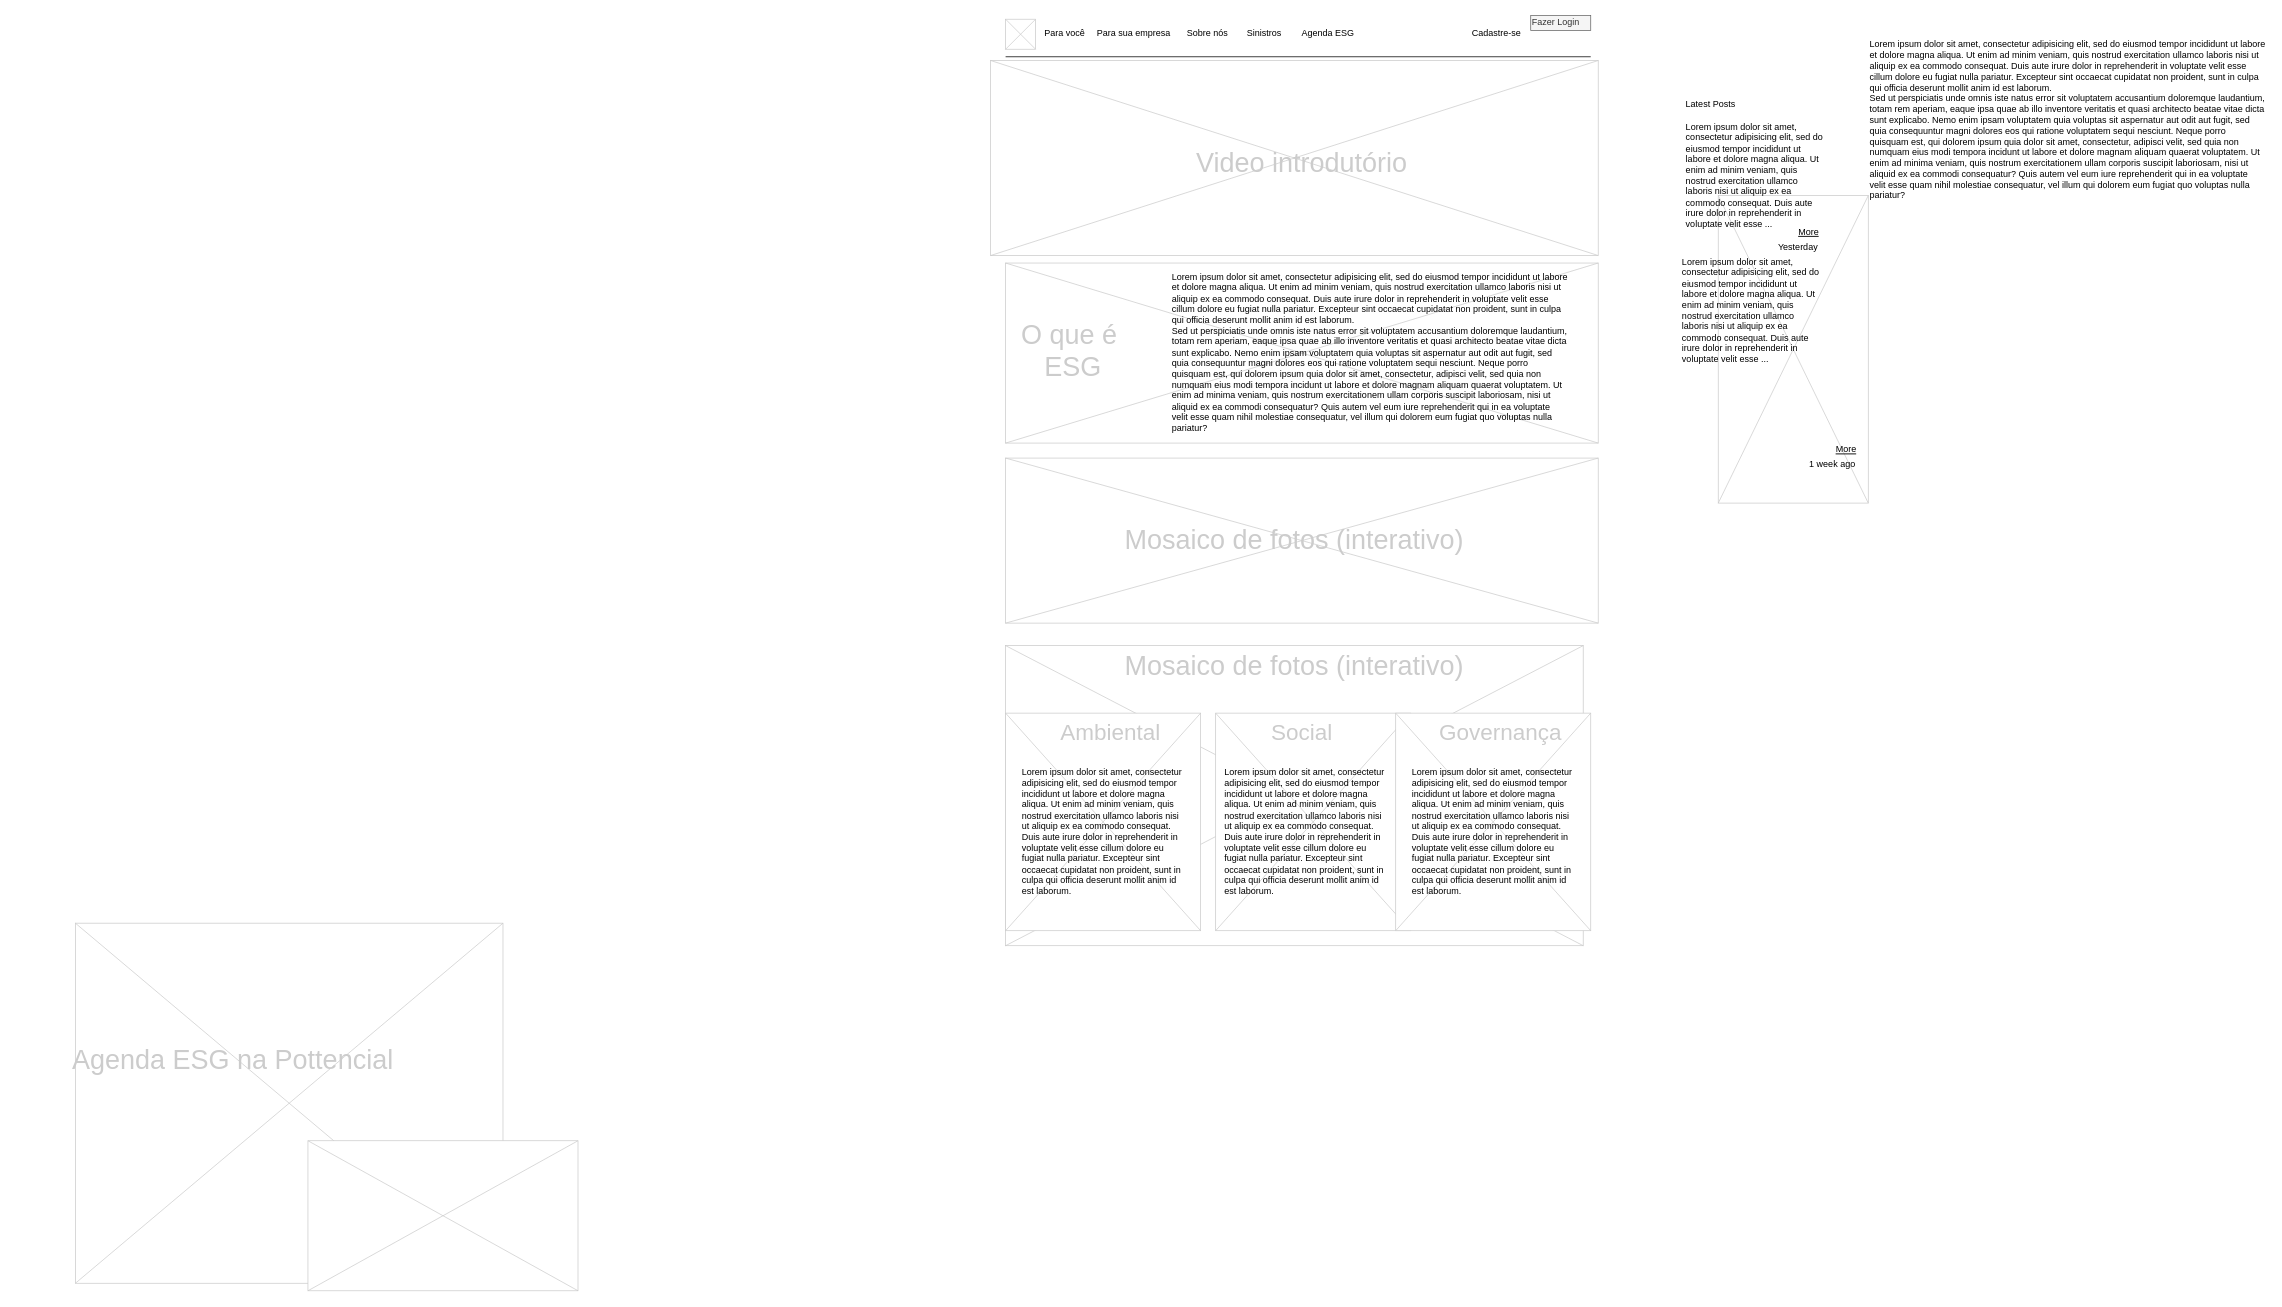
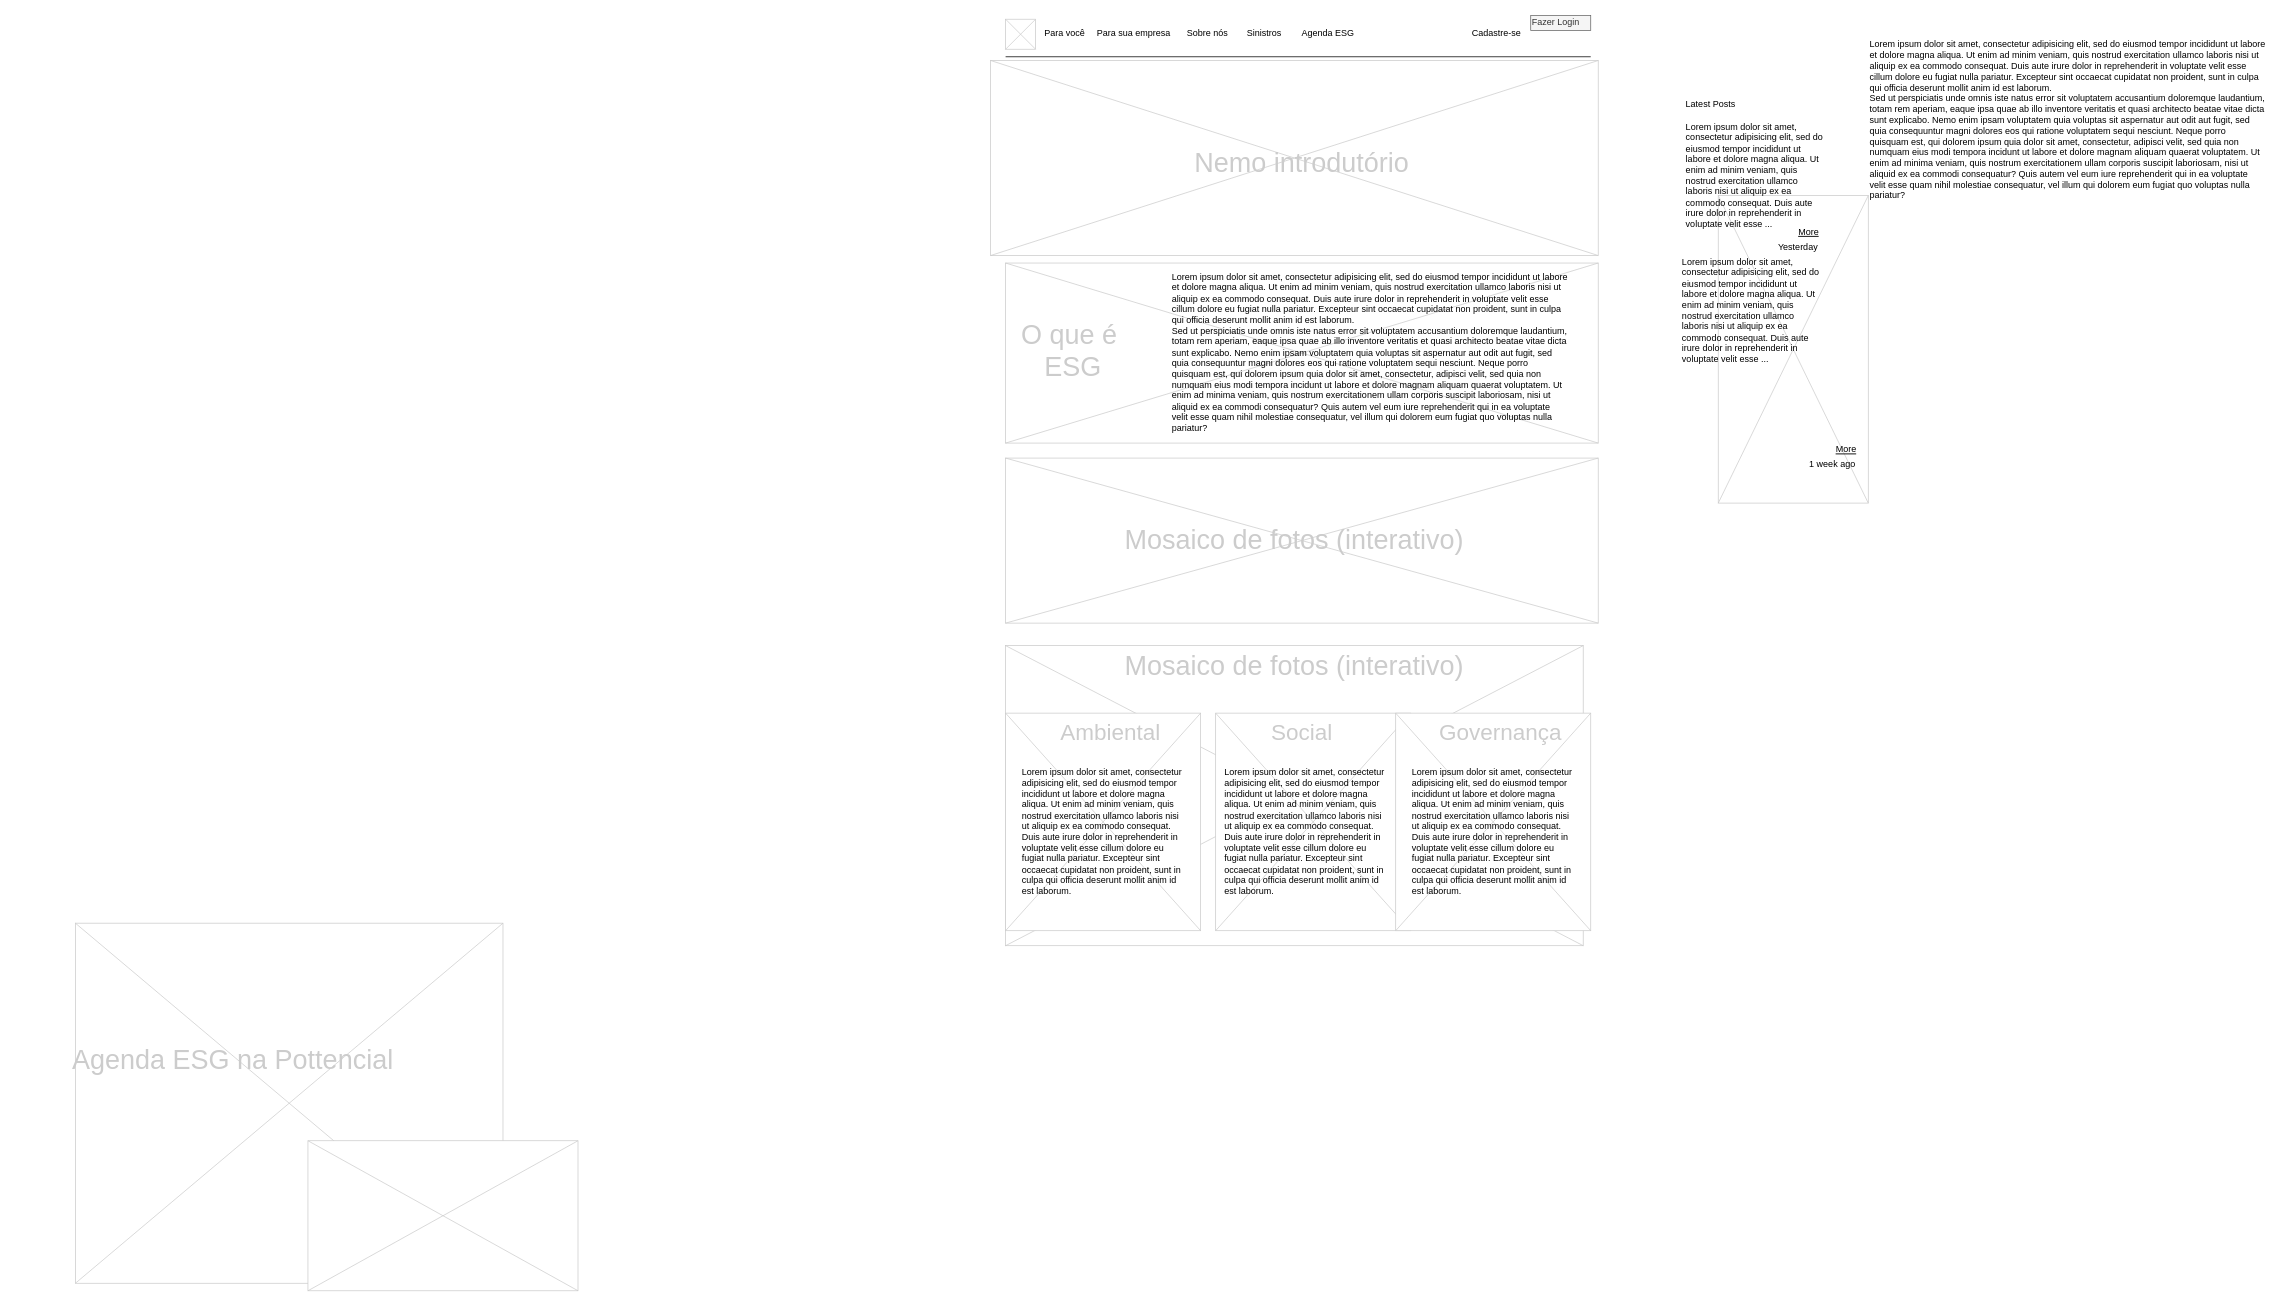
(1301, 163) -> (1301, 163)
